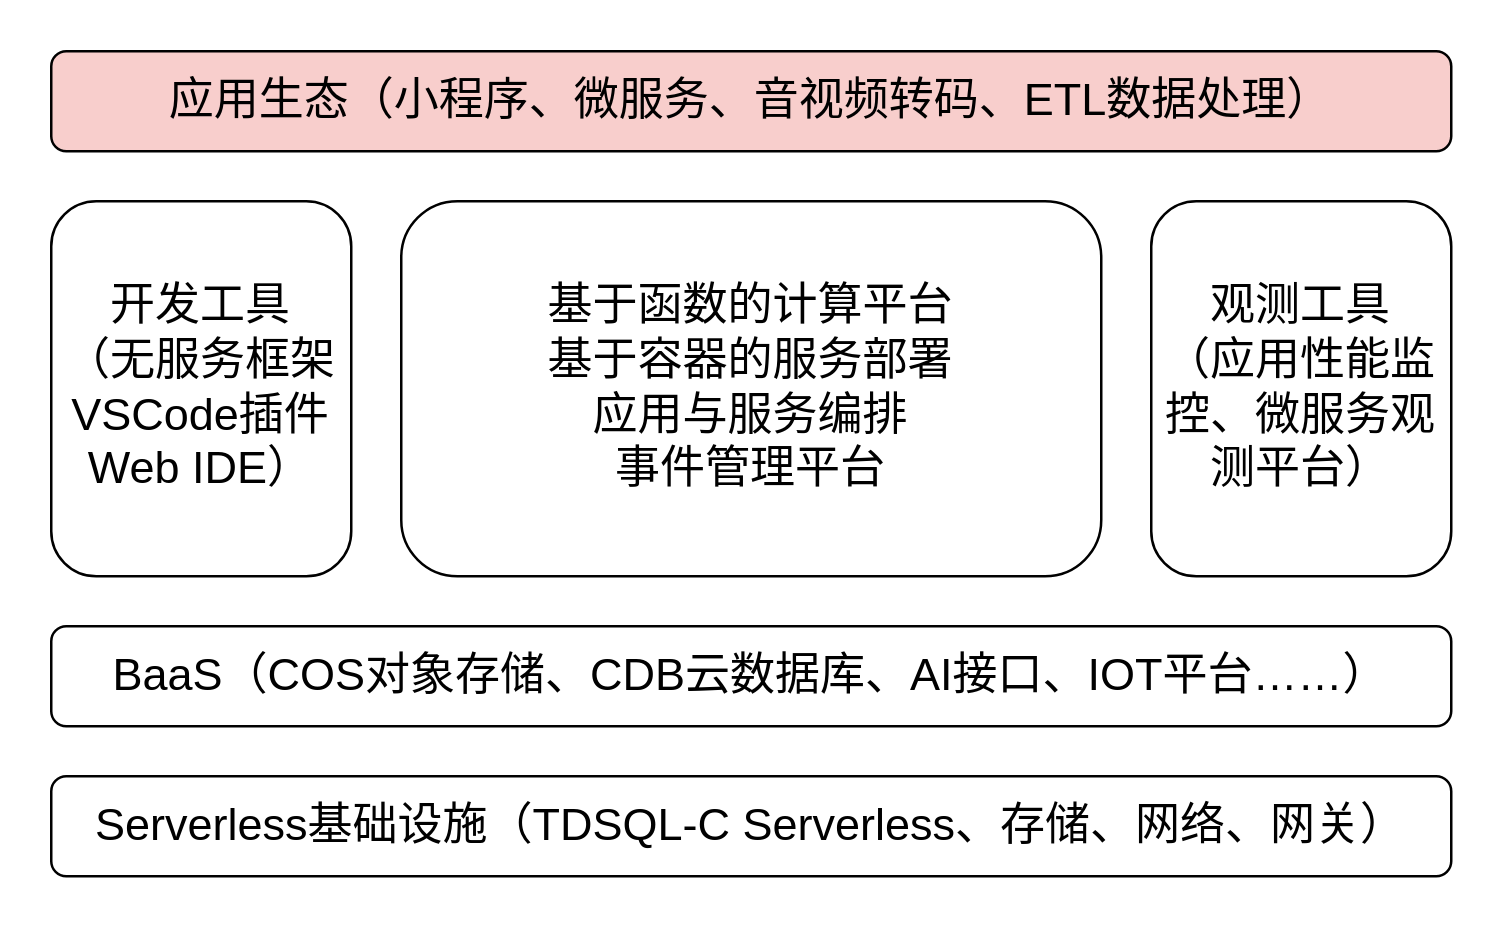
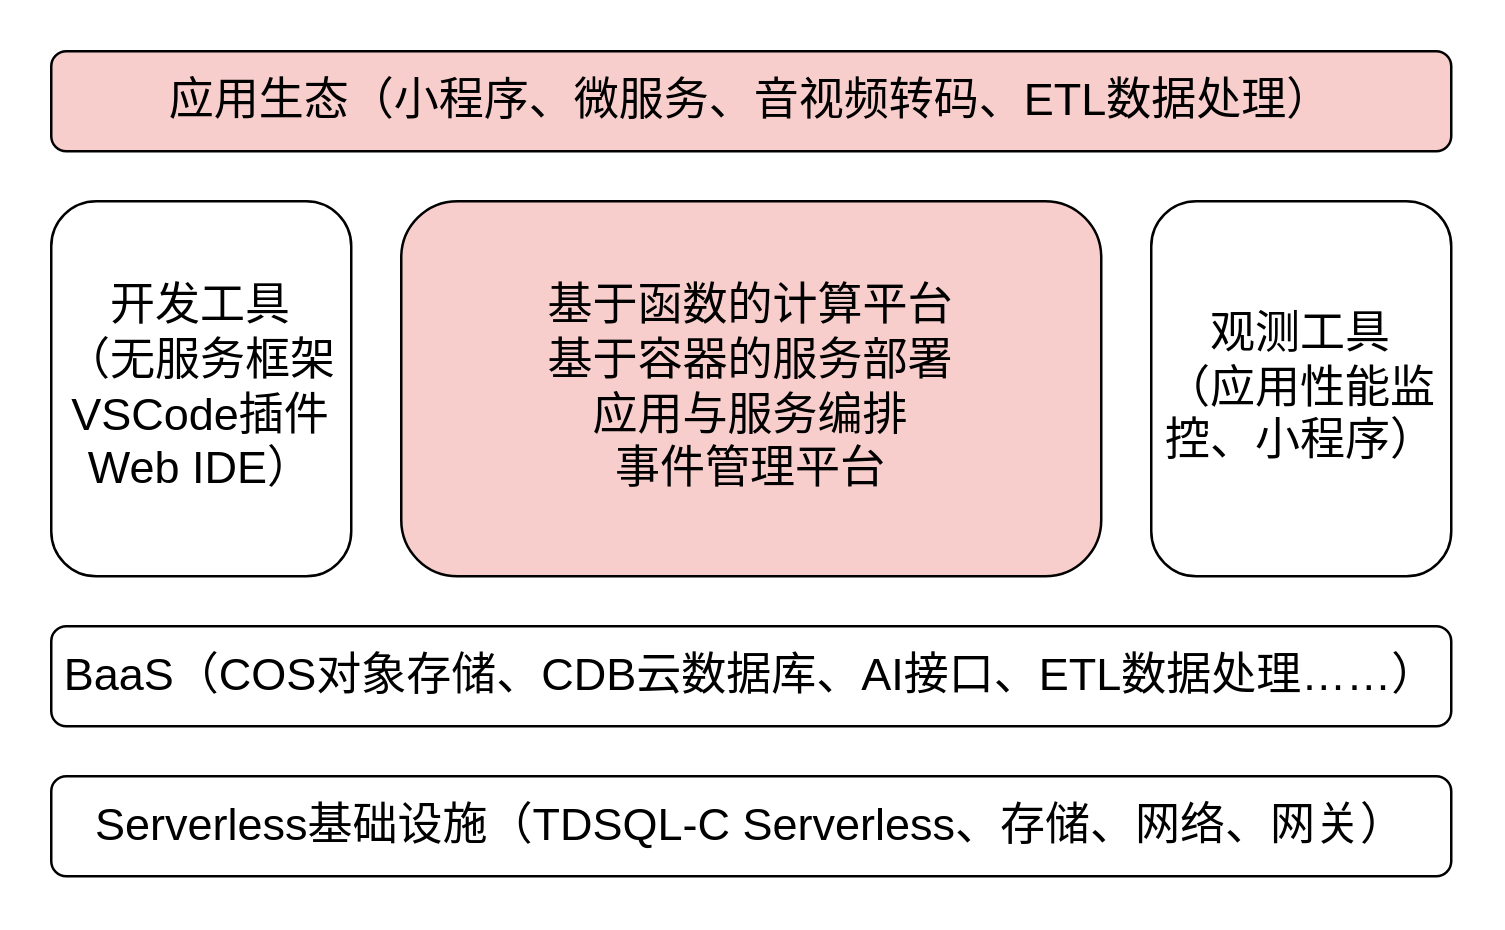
(751, 389) -> (751, 389)
(1301, 389) -> (1301, 389)
(751, 676) -> (751, 676)
